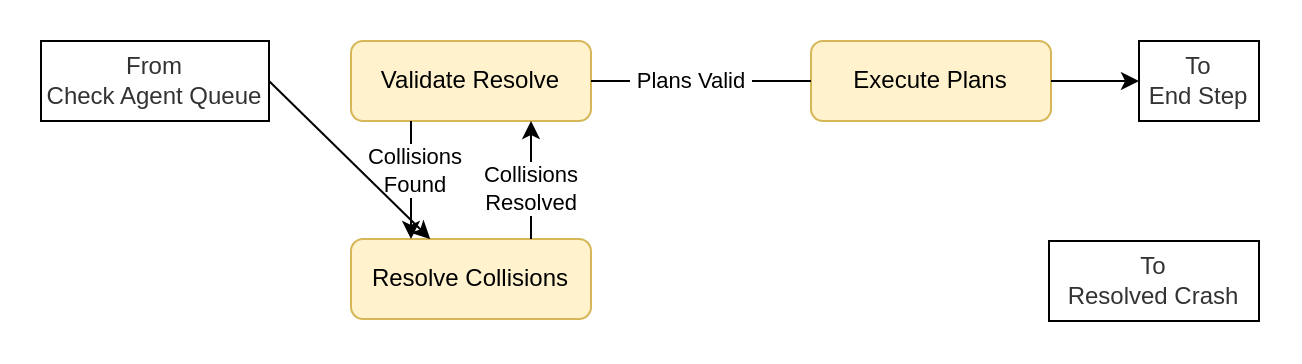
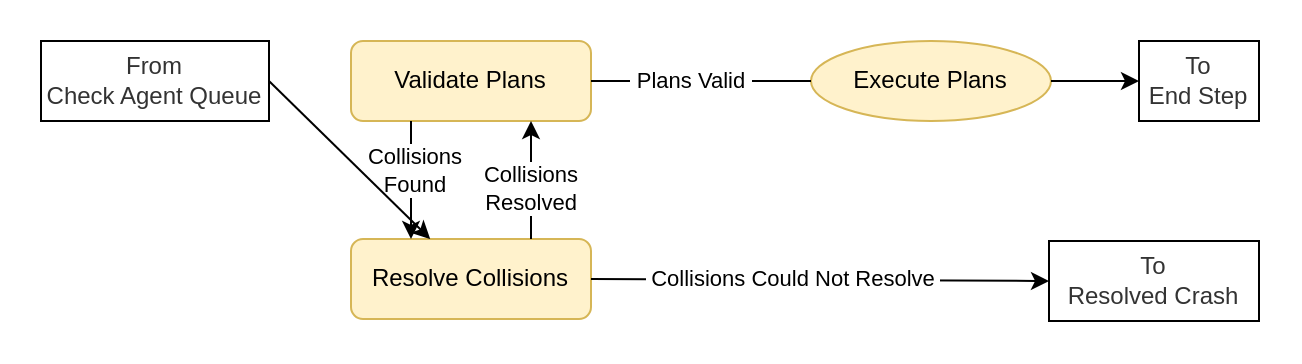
(471, 81) -> (471, 81)
(931, 81) -> (931, 81)
none -> (848, 280)
